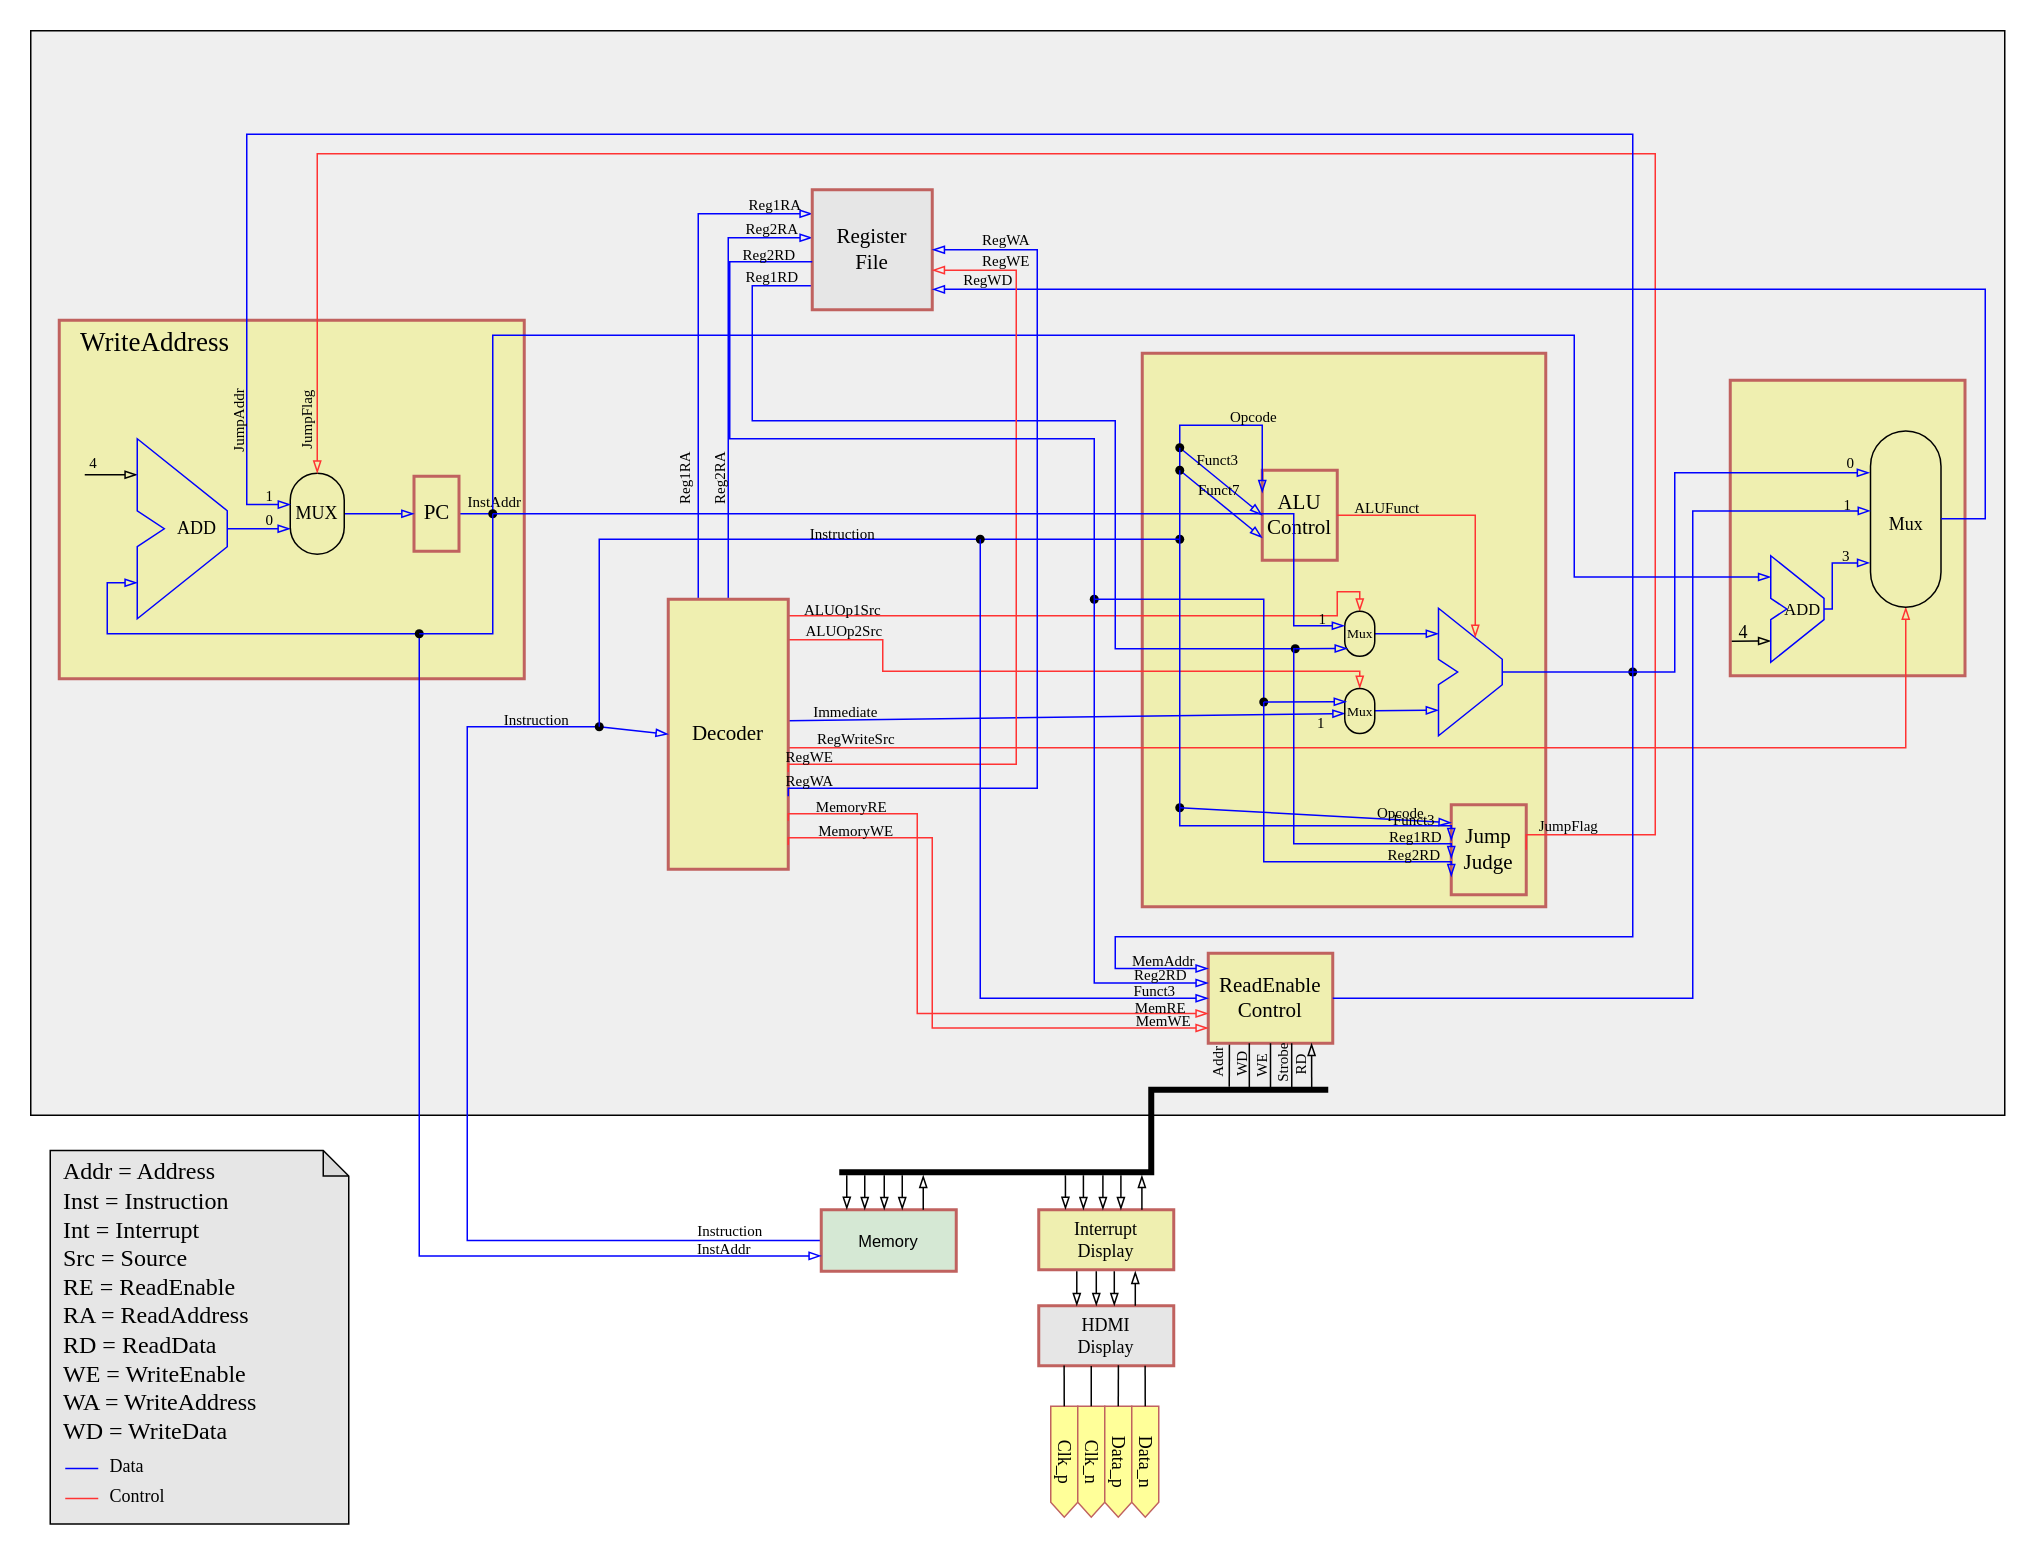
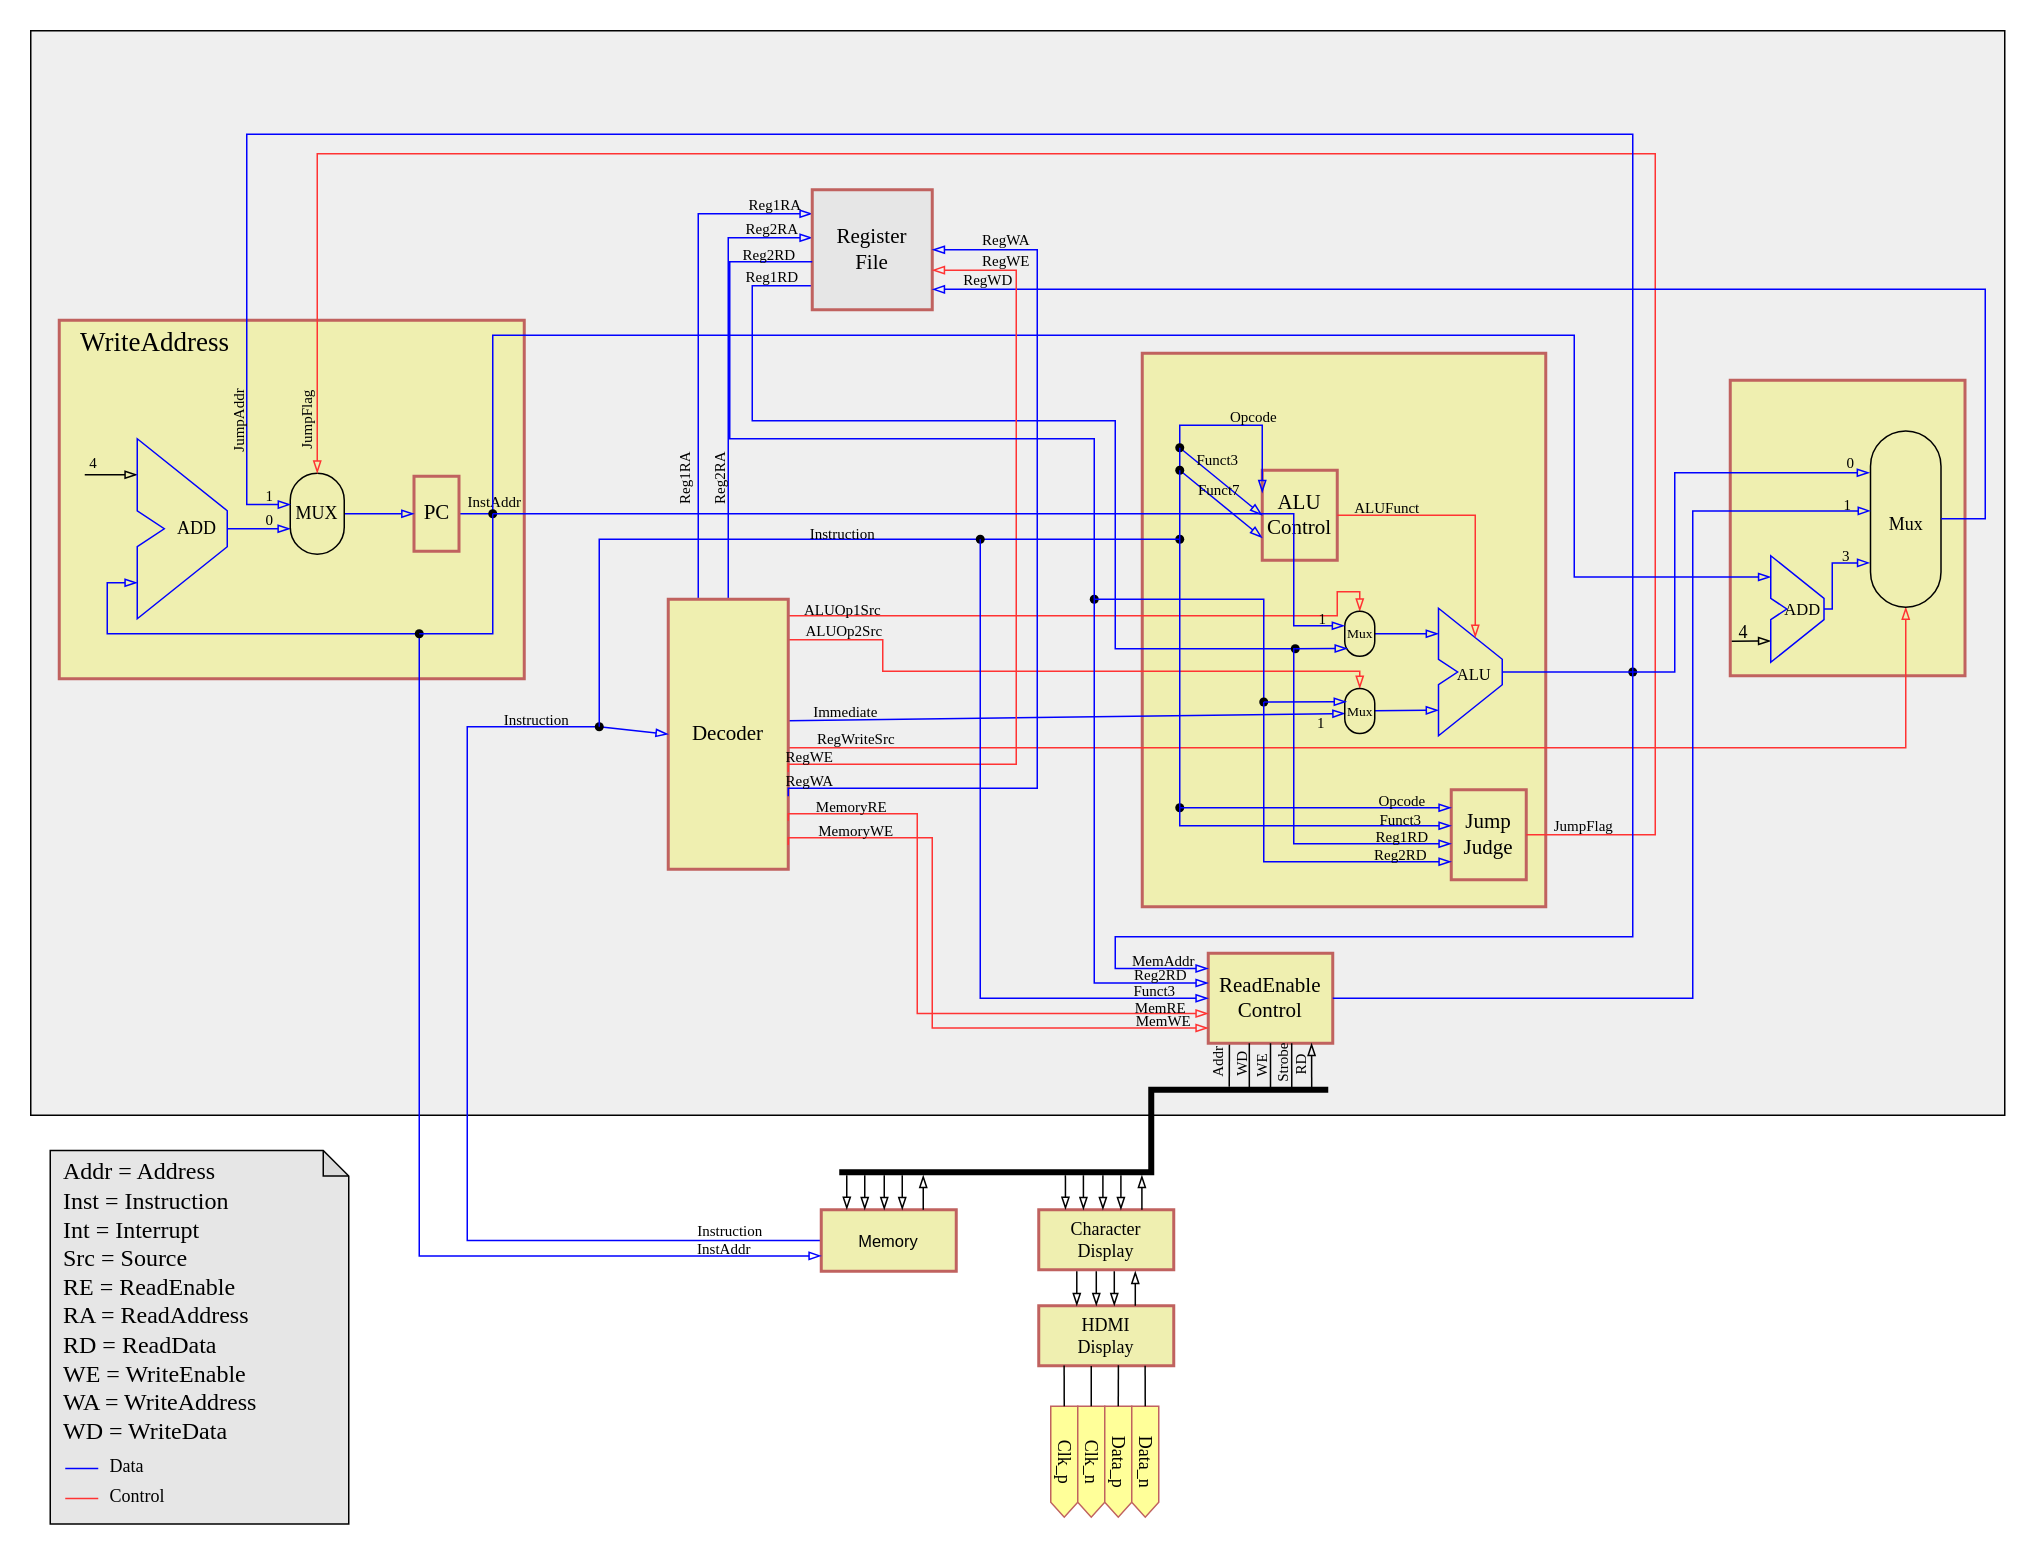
none -> (1473, 674)
(1489, 850) -> (1489, 835)
(1106, 1240) -> (1106, 1240)
(889, 1241) -> (889, 1241)
(1106, 1336) -> (1106, 1336)
